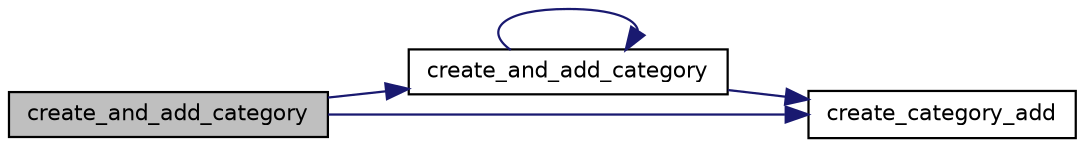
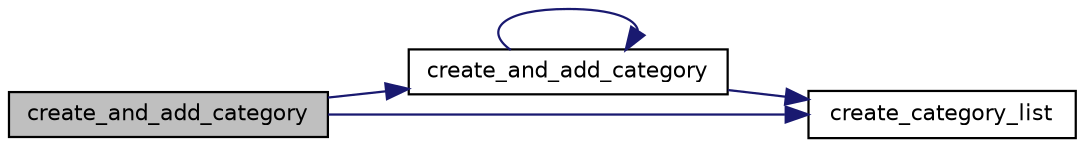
(942, 115) -> (942, 115)
